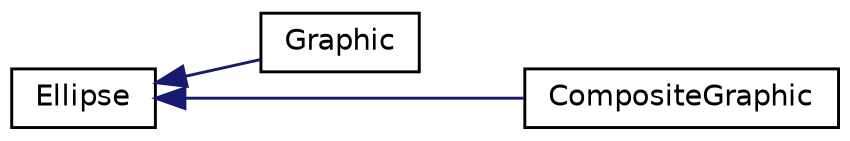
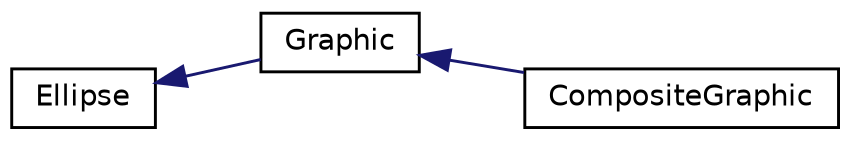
(354, 98) -> (486, 66)
